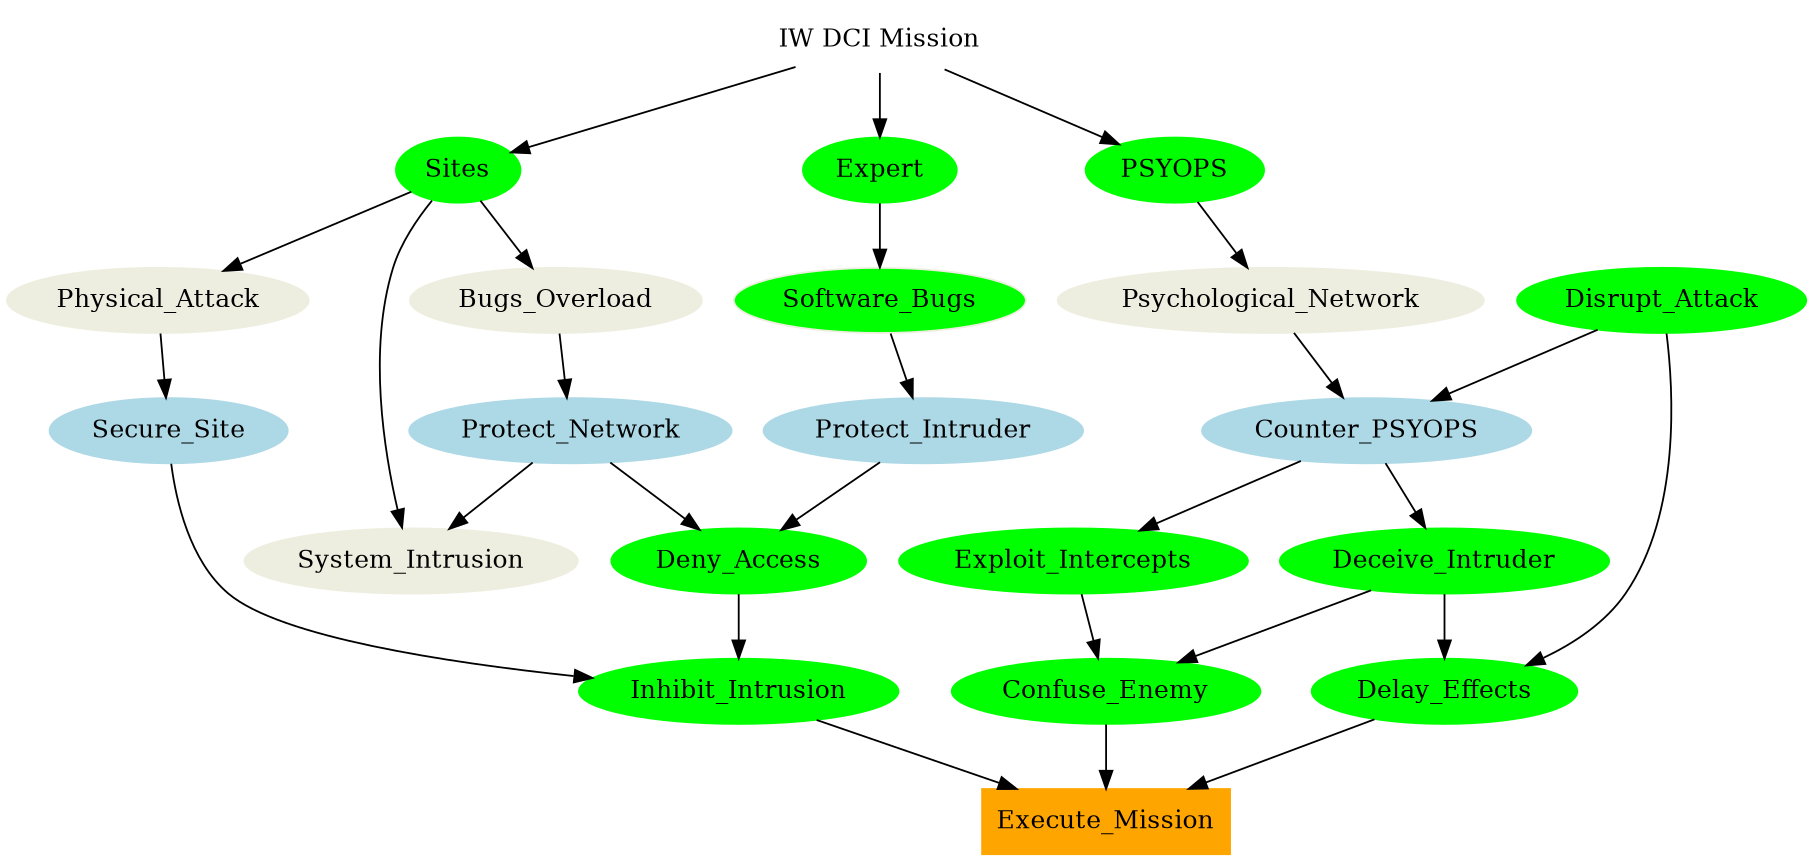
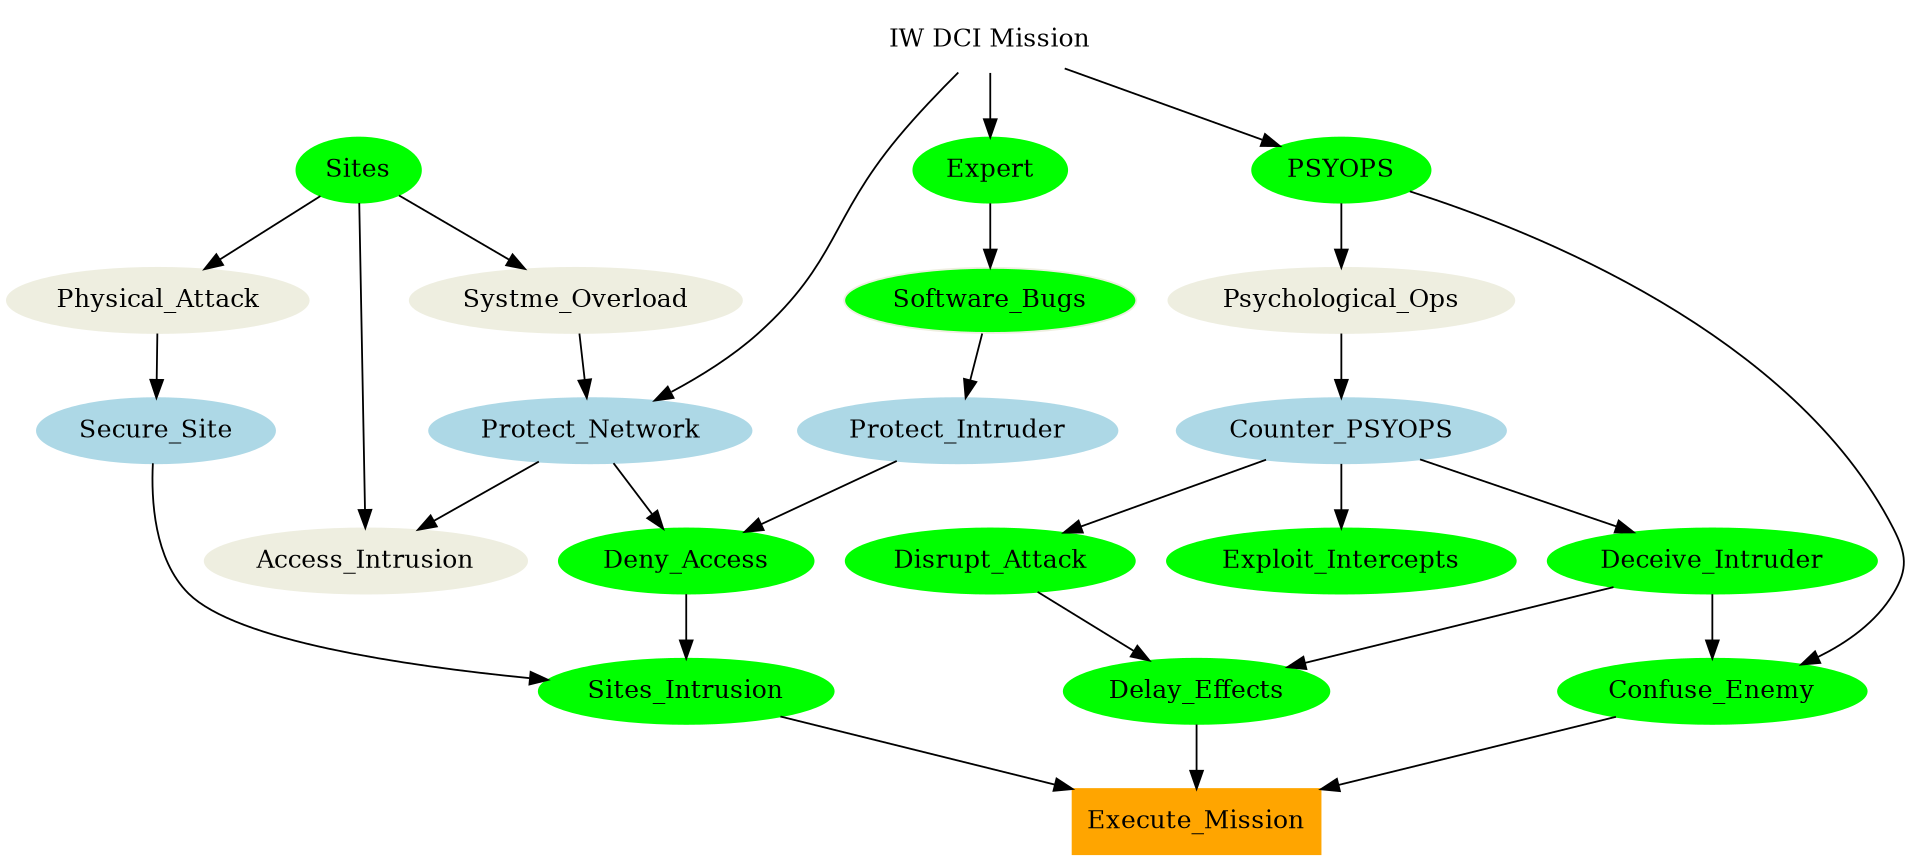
(662, 107) -> (829, 246)
(556, 300) -> (576, 300)
(1271, 300) -> (1341, 300)
(1523, 362) -> (1173, 493)
(411, 561) -> (366, 561)
(1088, 618) -> (1752, 366)
(739, 691) -> (686, 691)
